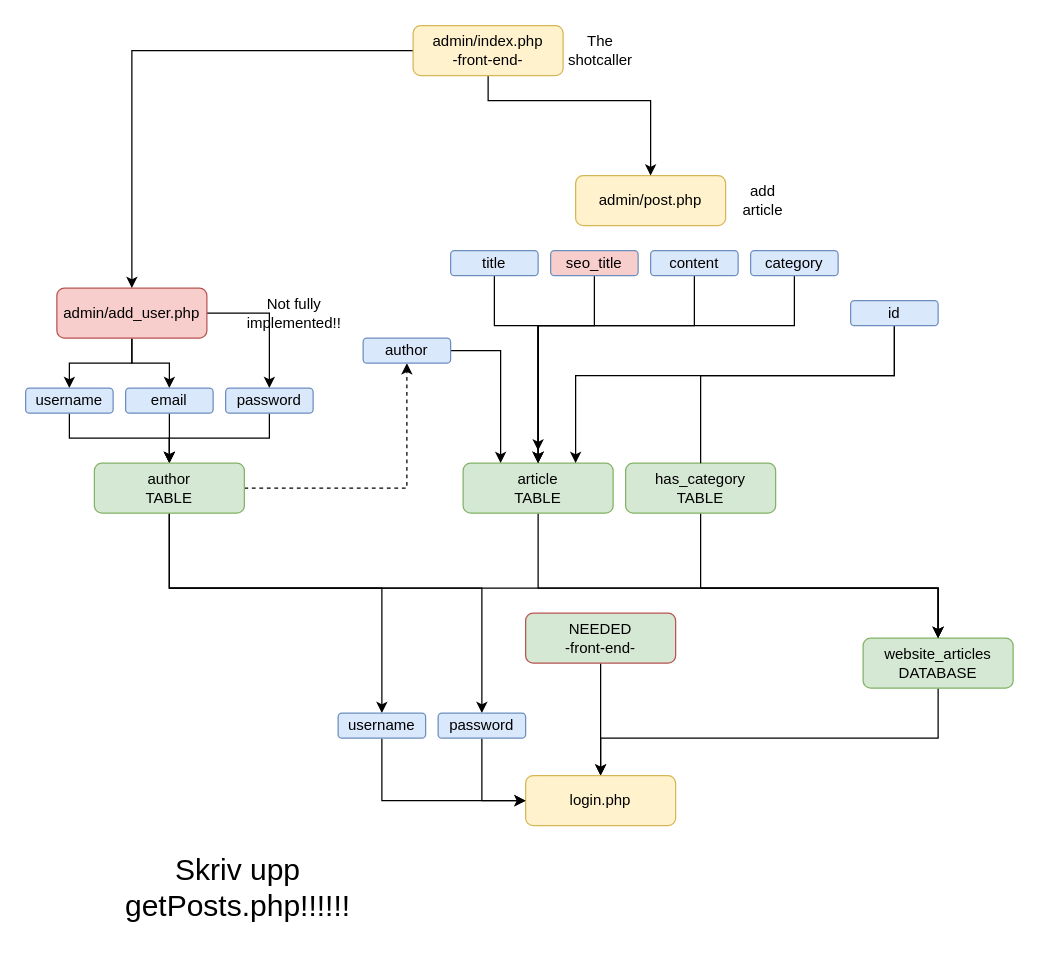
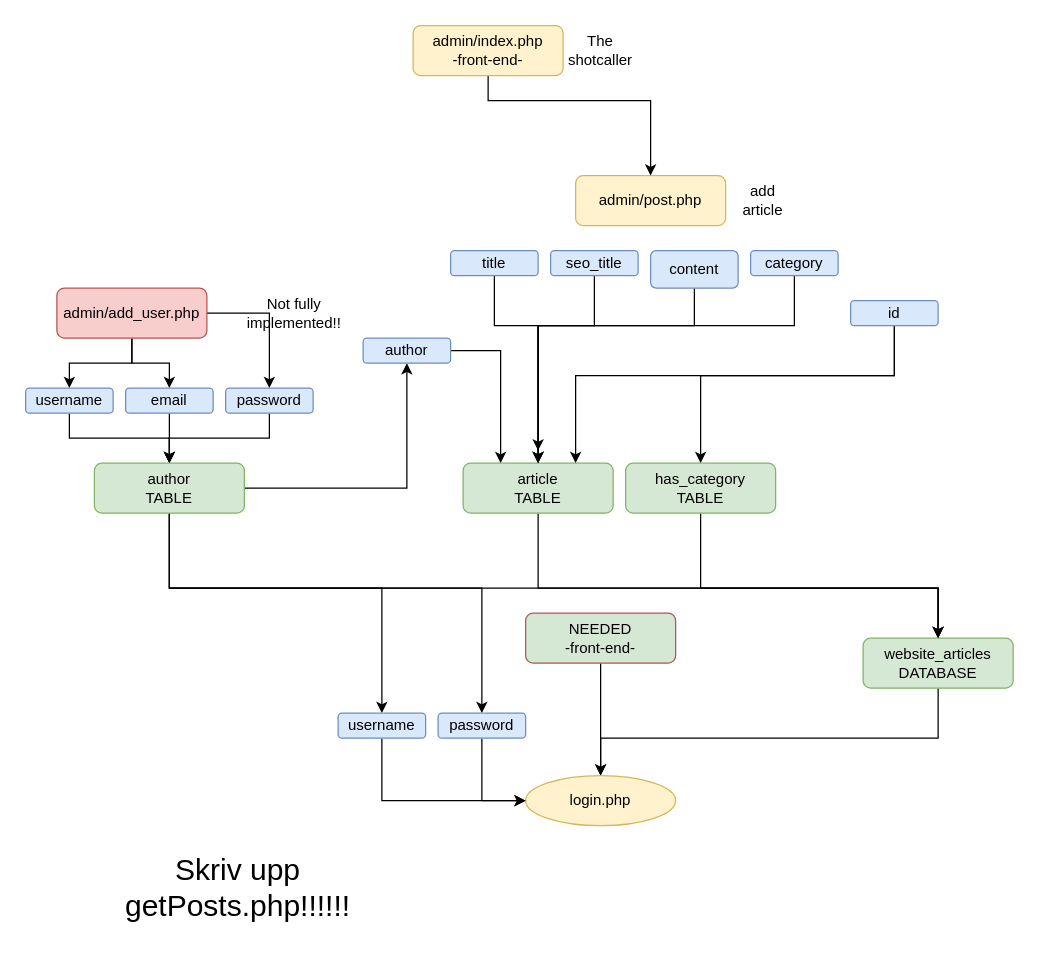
(158, 51) -> none
(594, 263) -> (594, 263)
(694, 263) -> (694, 269)
(701, 456) -> (701, 453)
(385, 488) -> (385, 488)
(601, 801) -> (601, 801)
